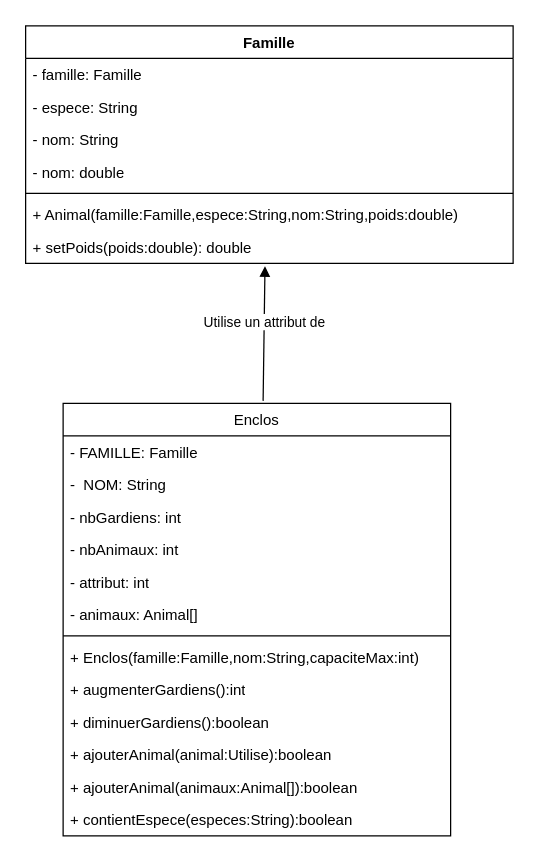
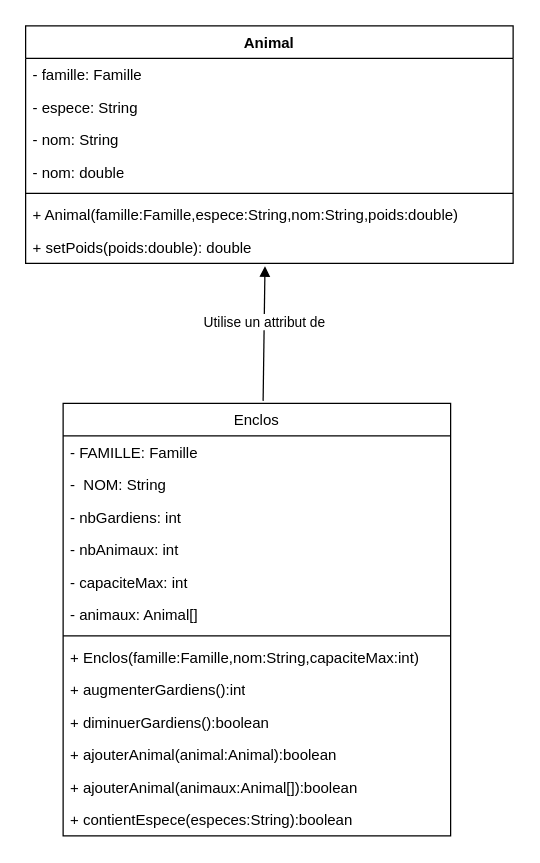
(269, 43) -> (269, 43)
(124, 583) -> (136, 583)
(213, 756) -> (211, 756)
